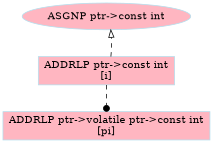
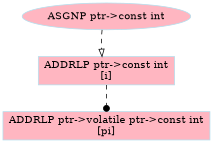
(111, 47) -> (101, 39)
